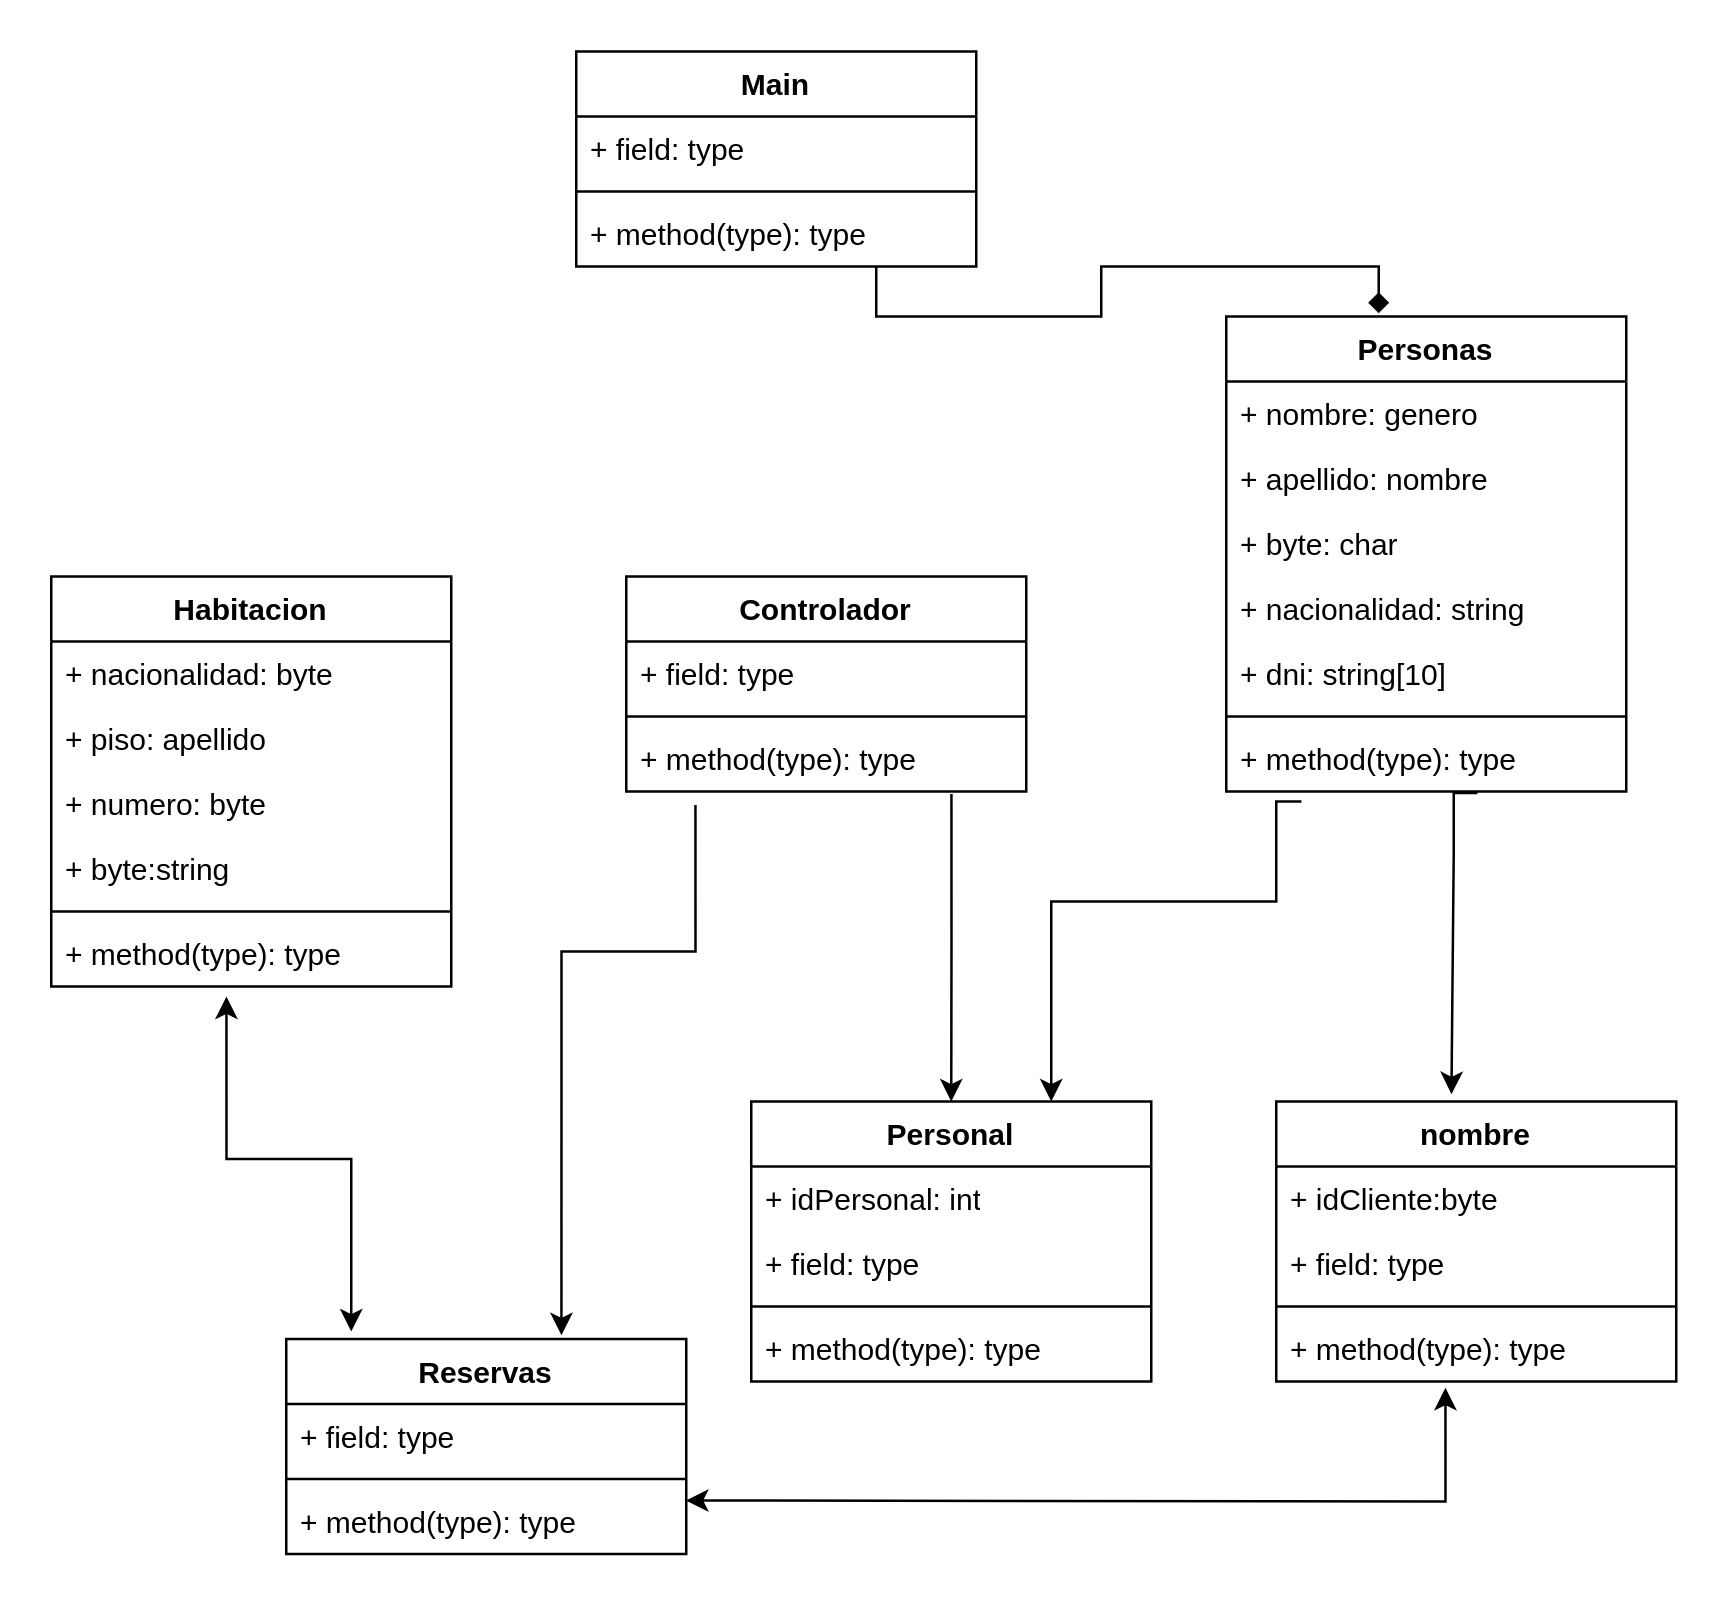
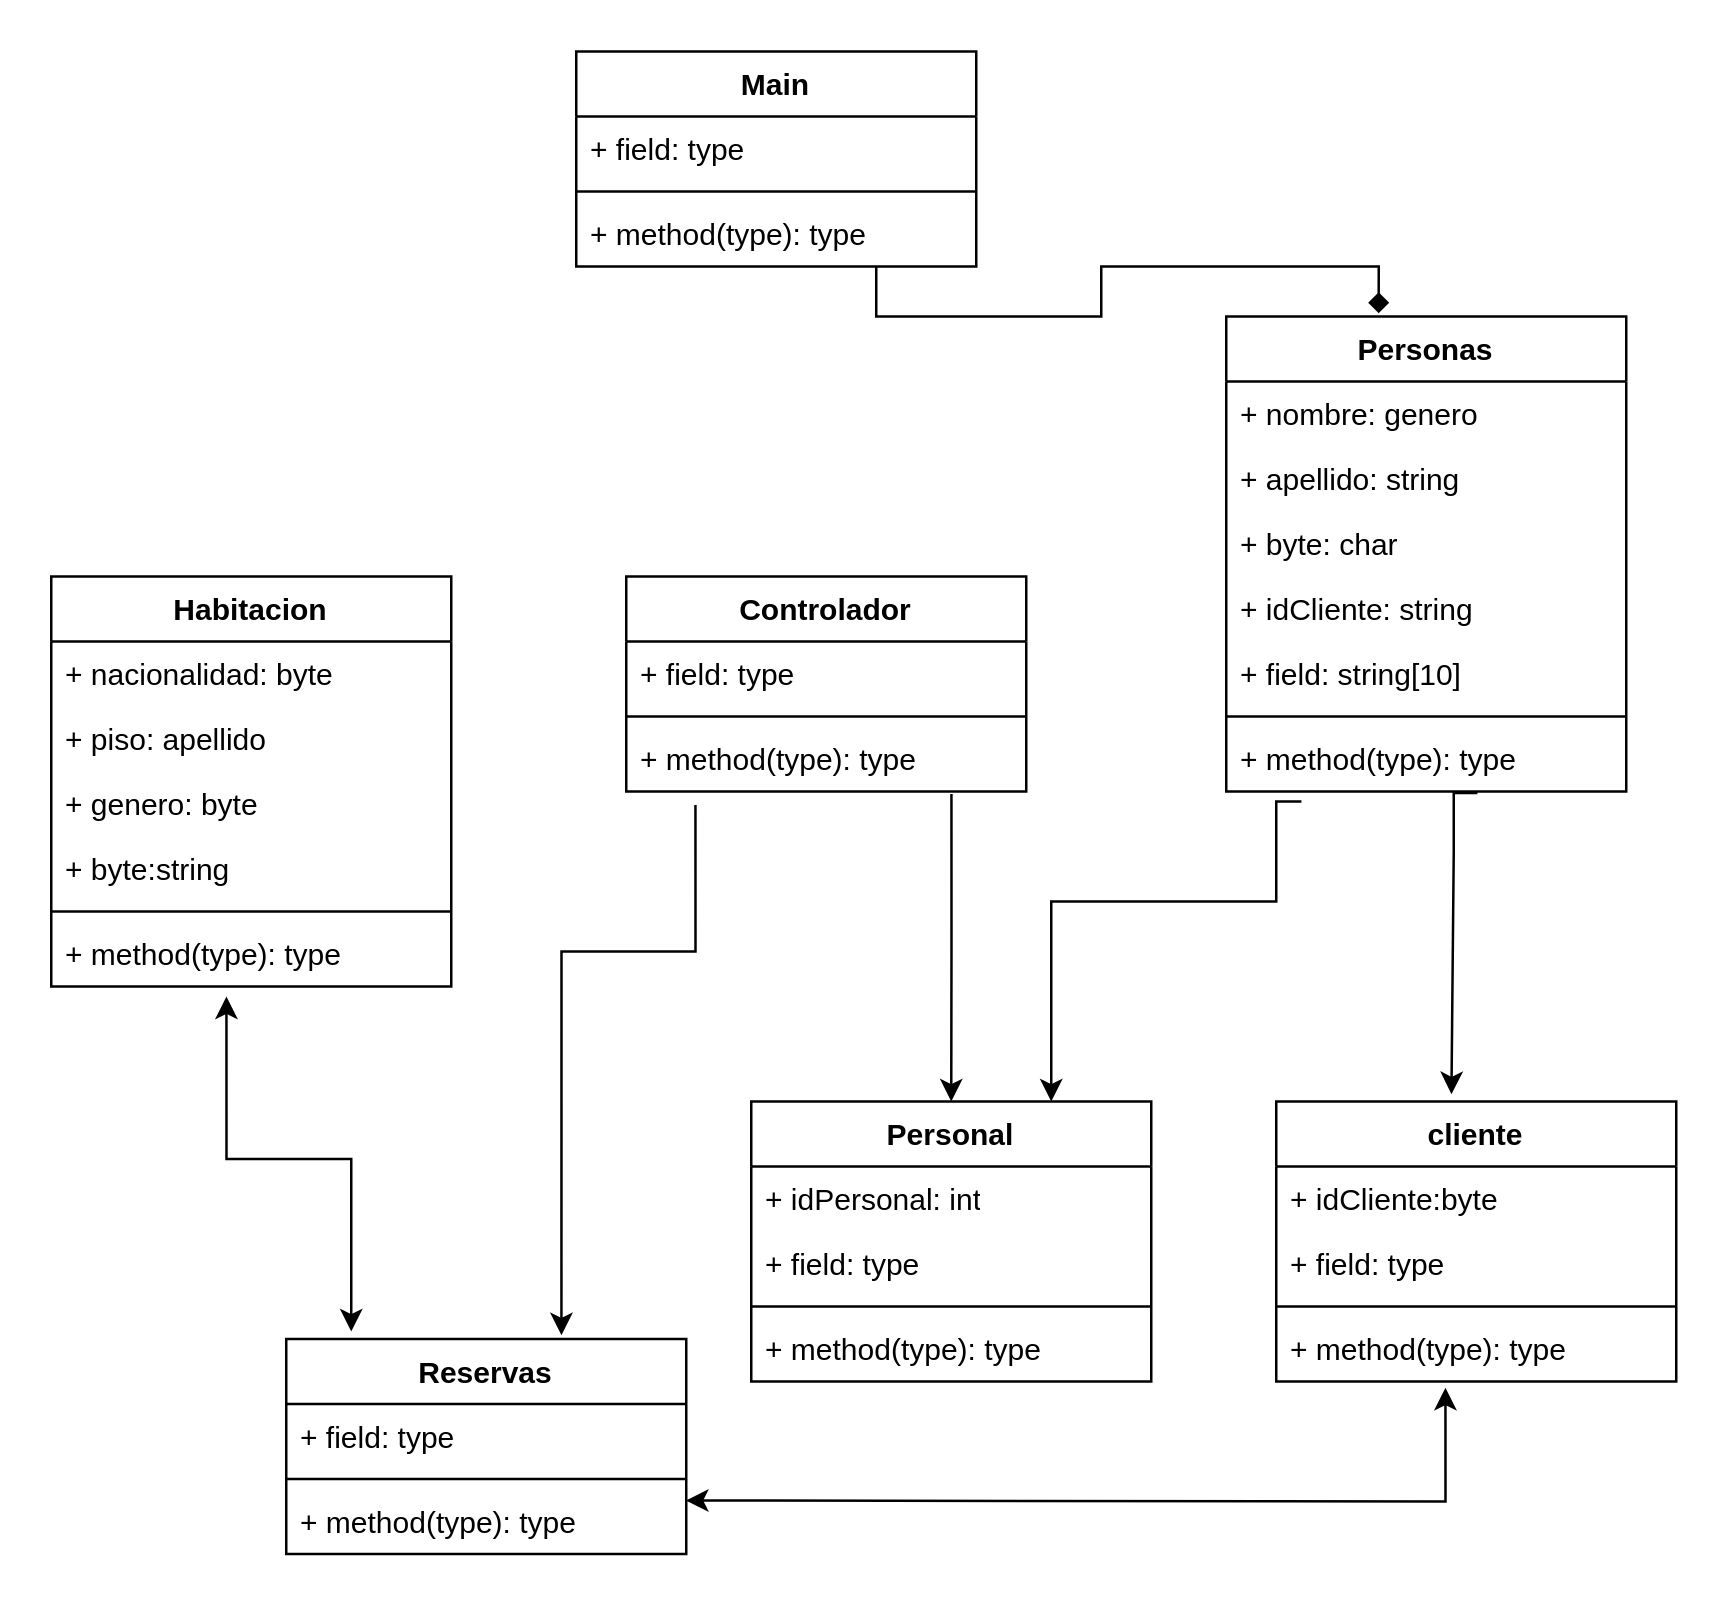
(1369, 482) -> (1365, 482)
(1399, 612) -> (1374, 612)
(1365, 677) -> (1377, 677)
(172, 807) -> (172, 807)
(1476, 1137) -> (1476, 1137)
